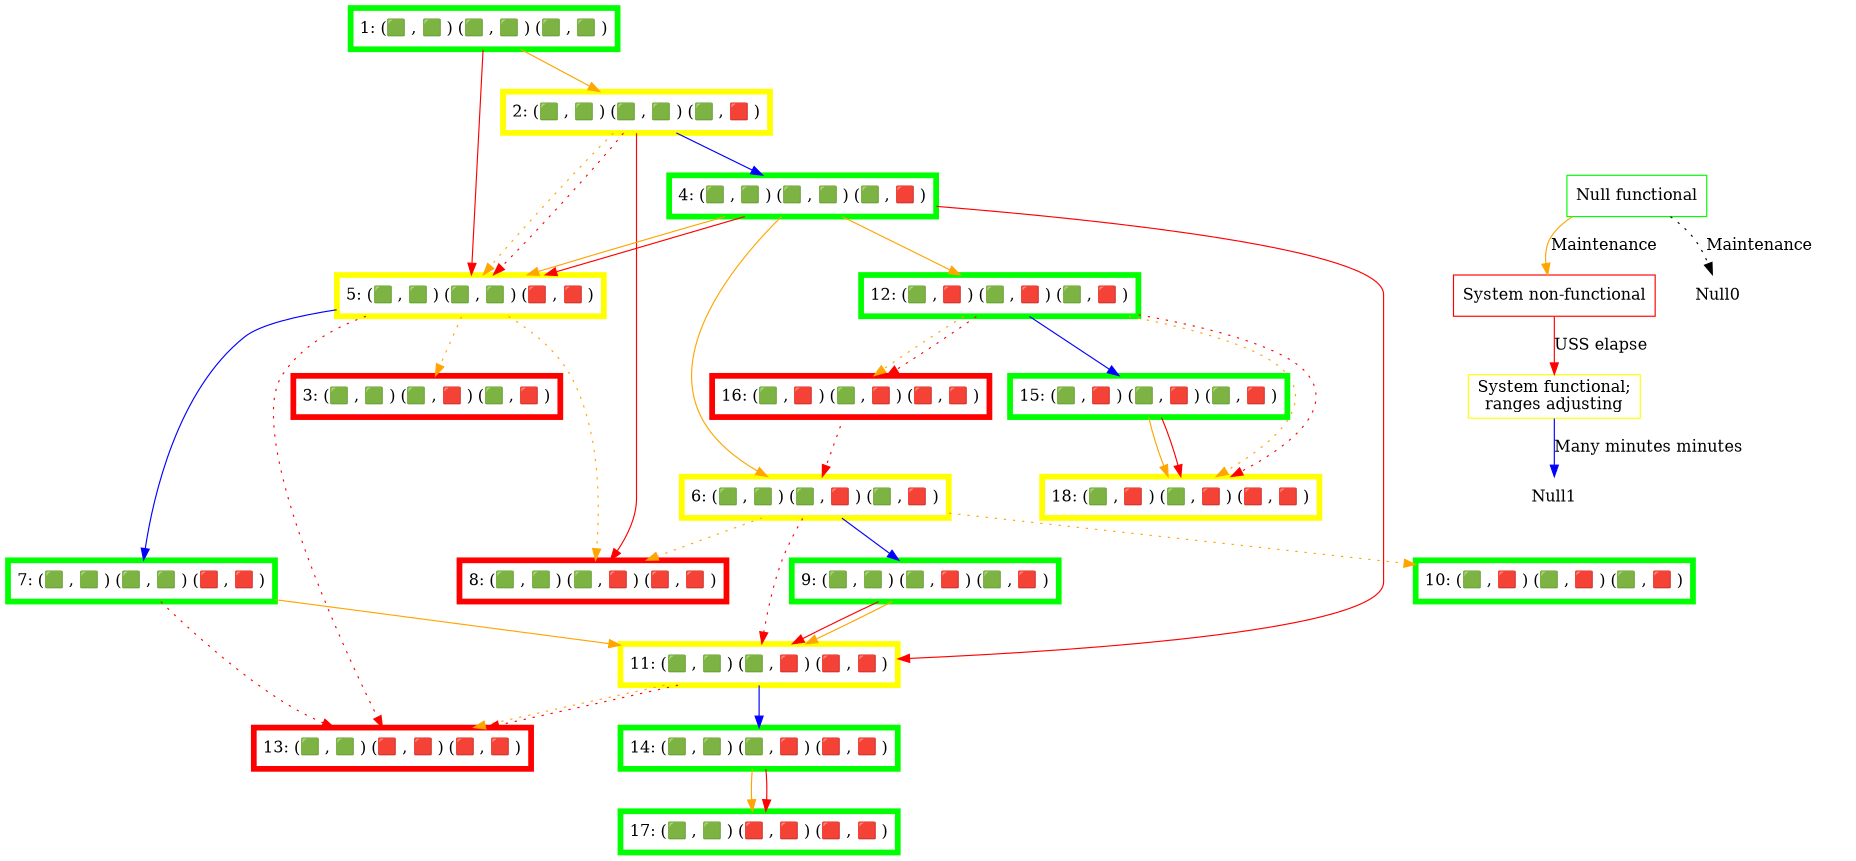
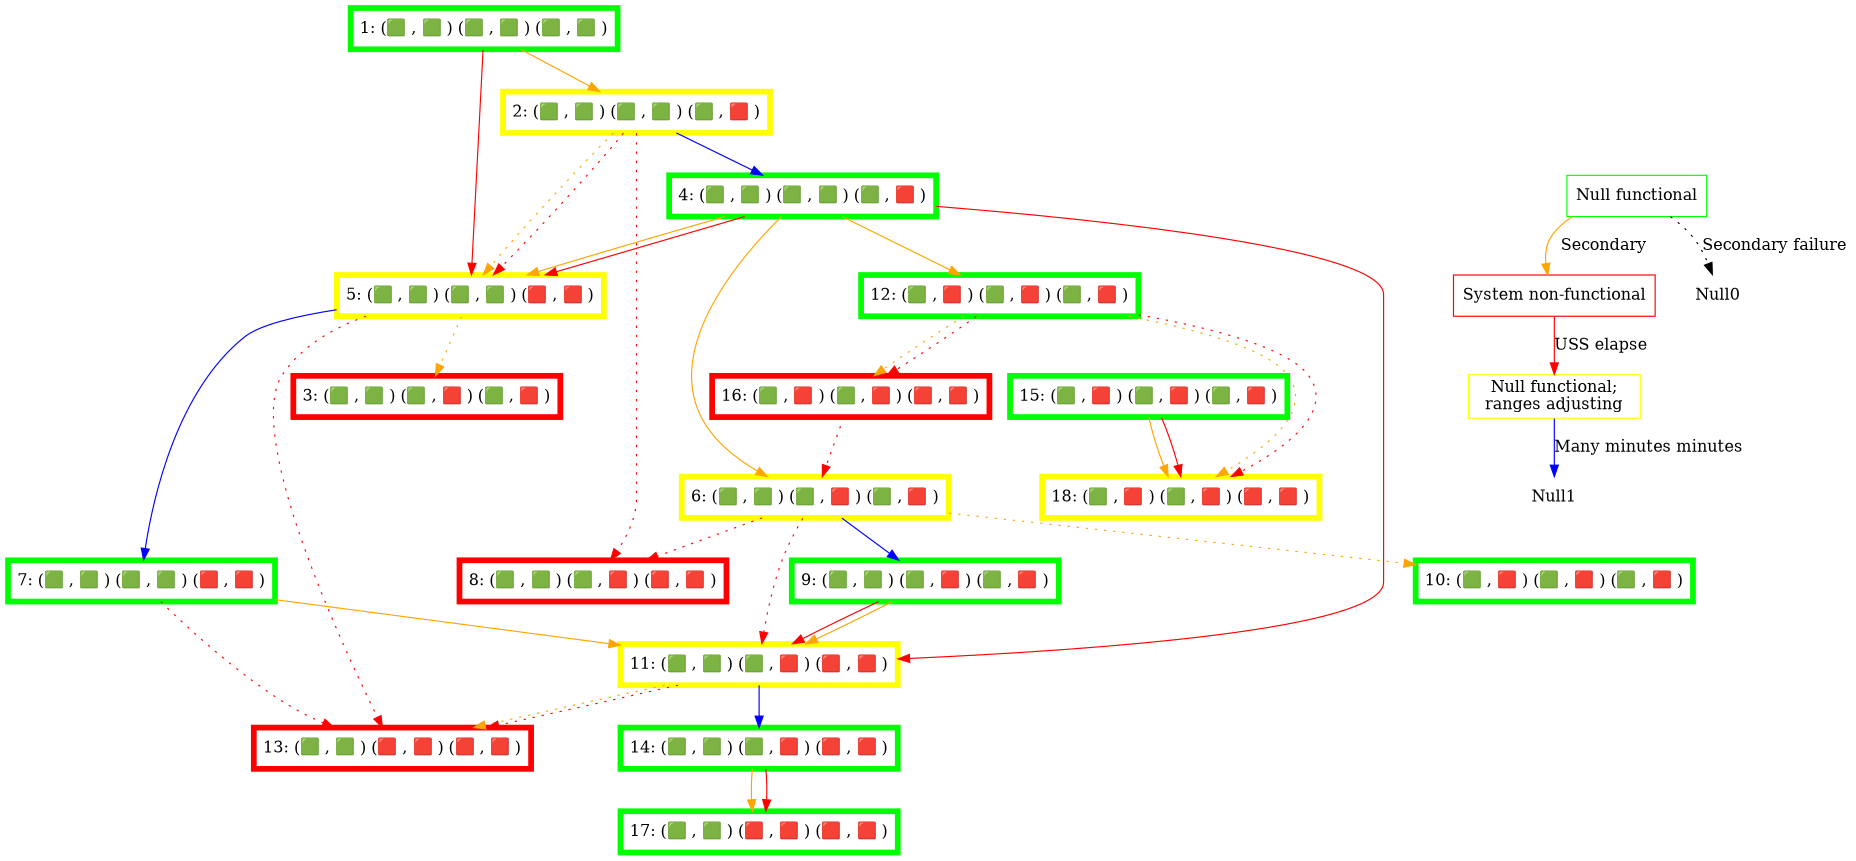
(1620, 246) -> (1620, 246)
(1775, 246) -> (1775, 246)
(1069, 343) -> none
(637, 344) -> (637, 344)
(1554, 396) -> (1554, 396)
(587, 418) -> none
(710, 537) -> (710, 537)
